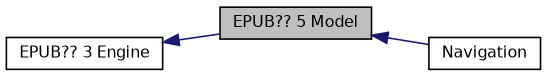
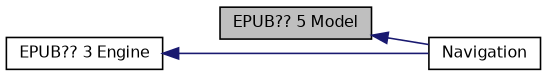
(199, 37) -> (304, 53)
